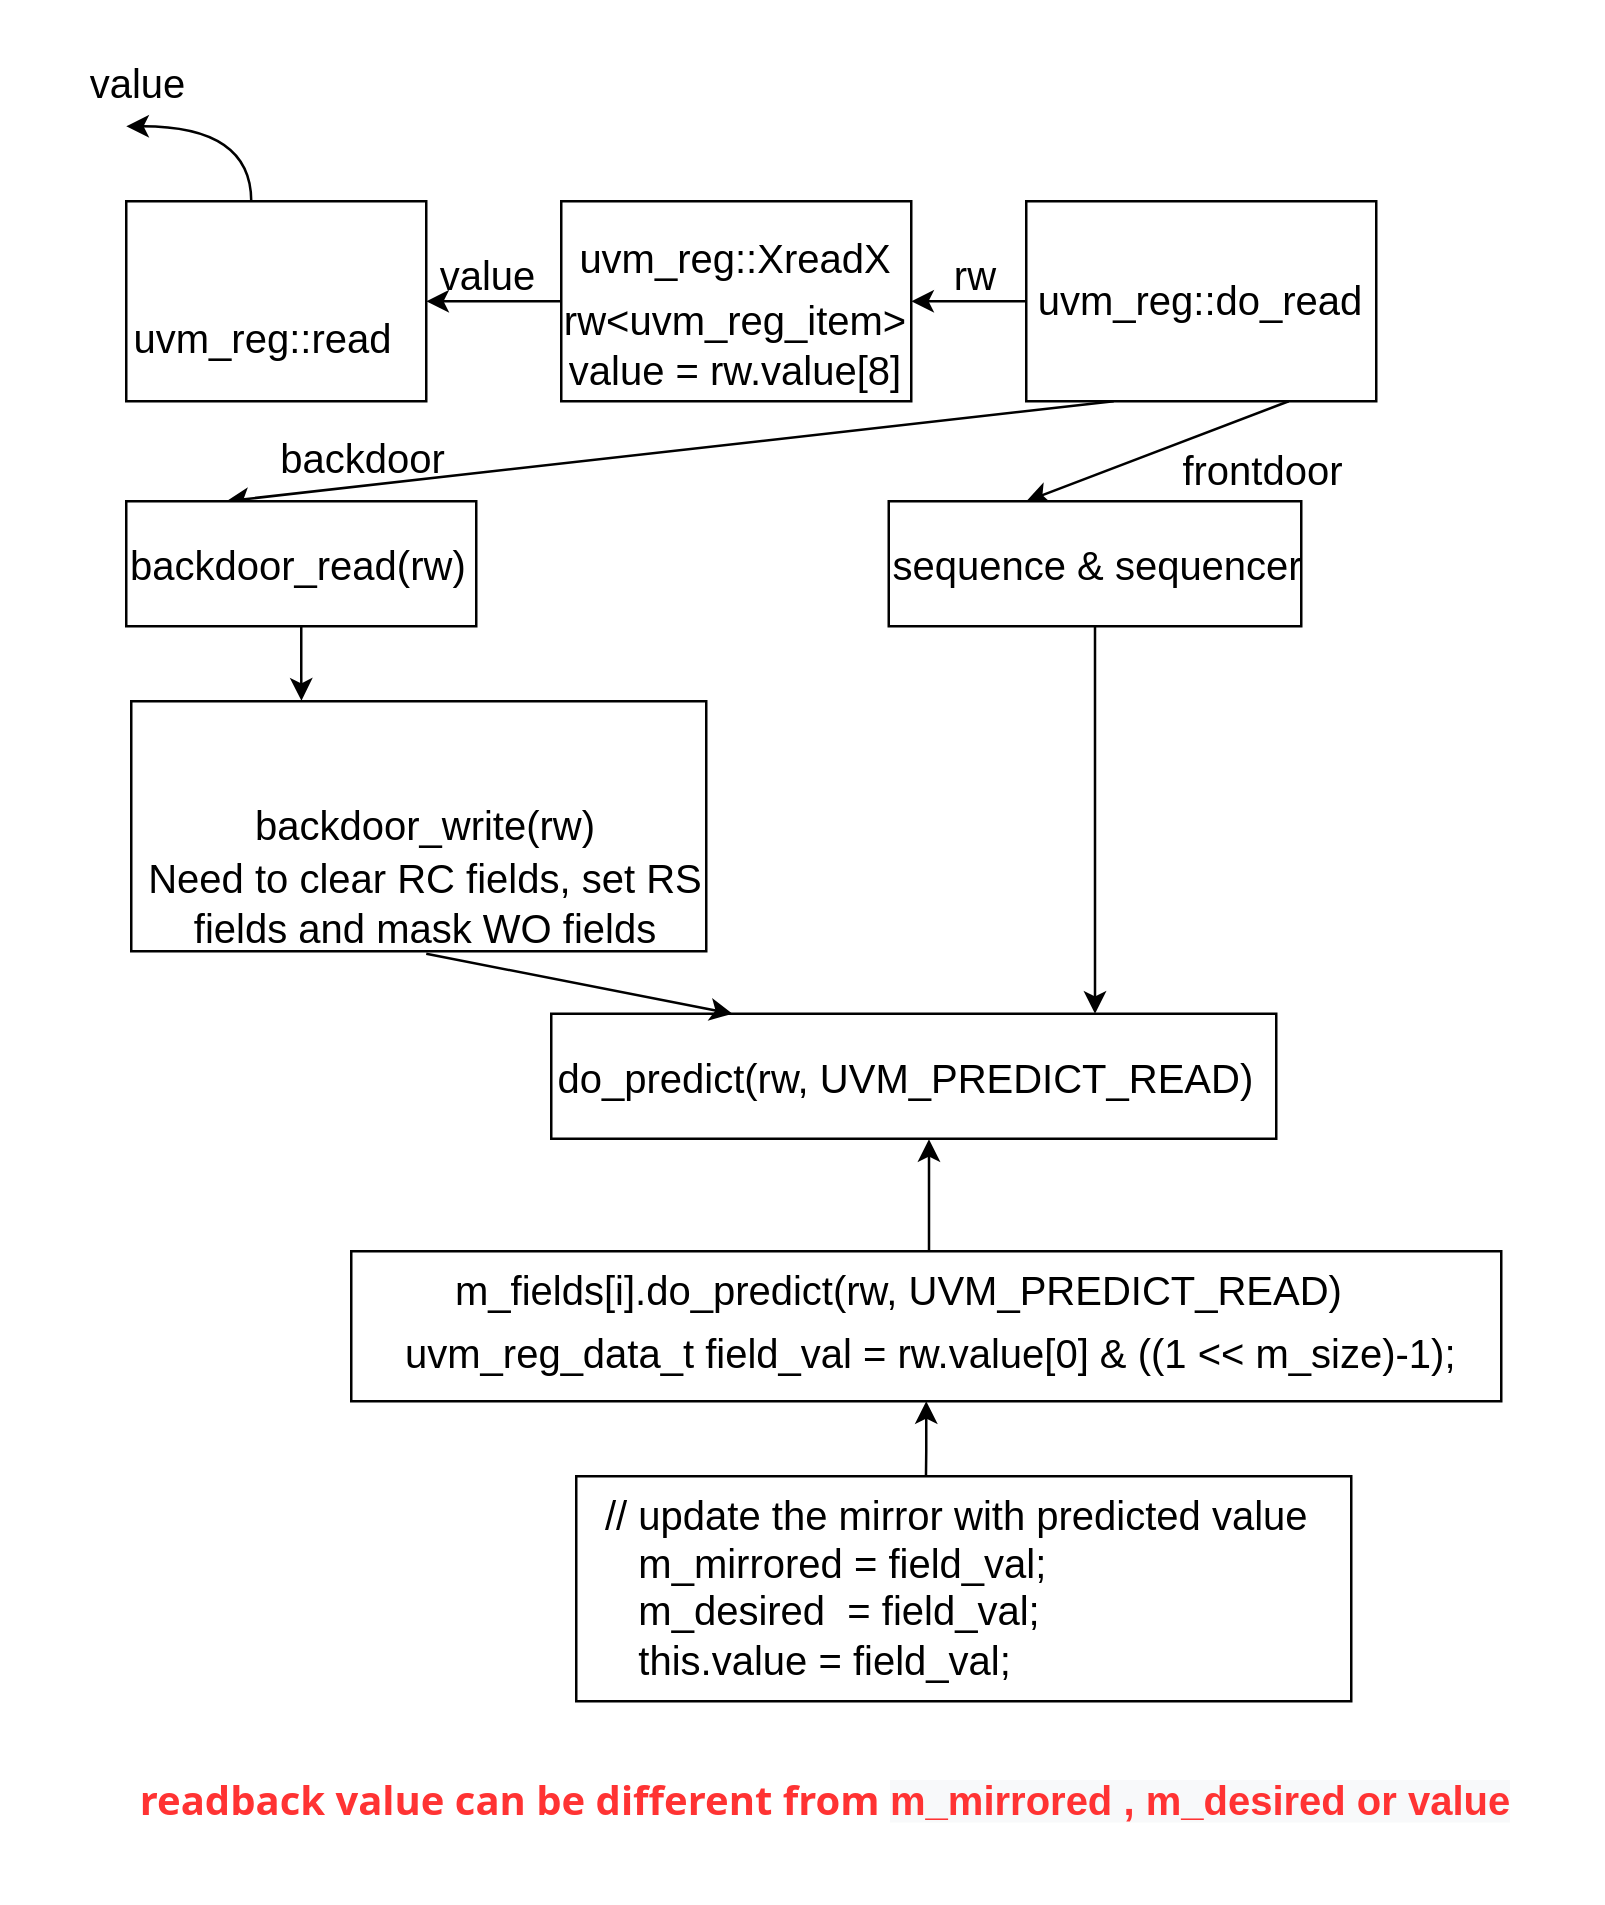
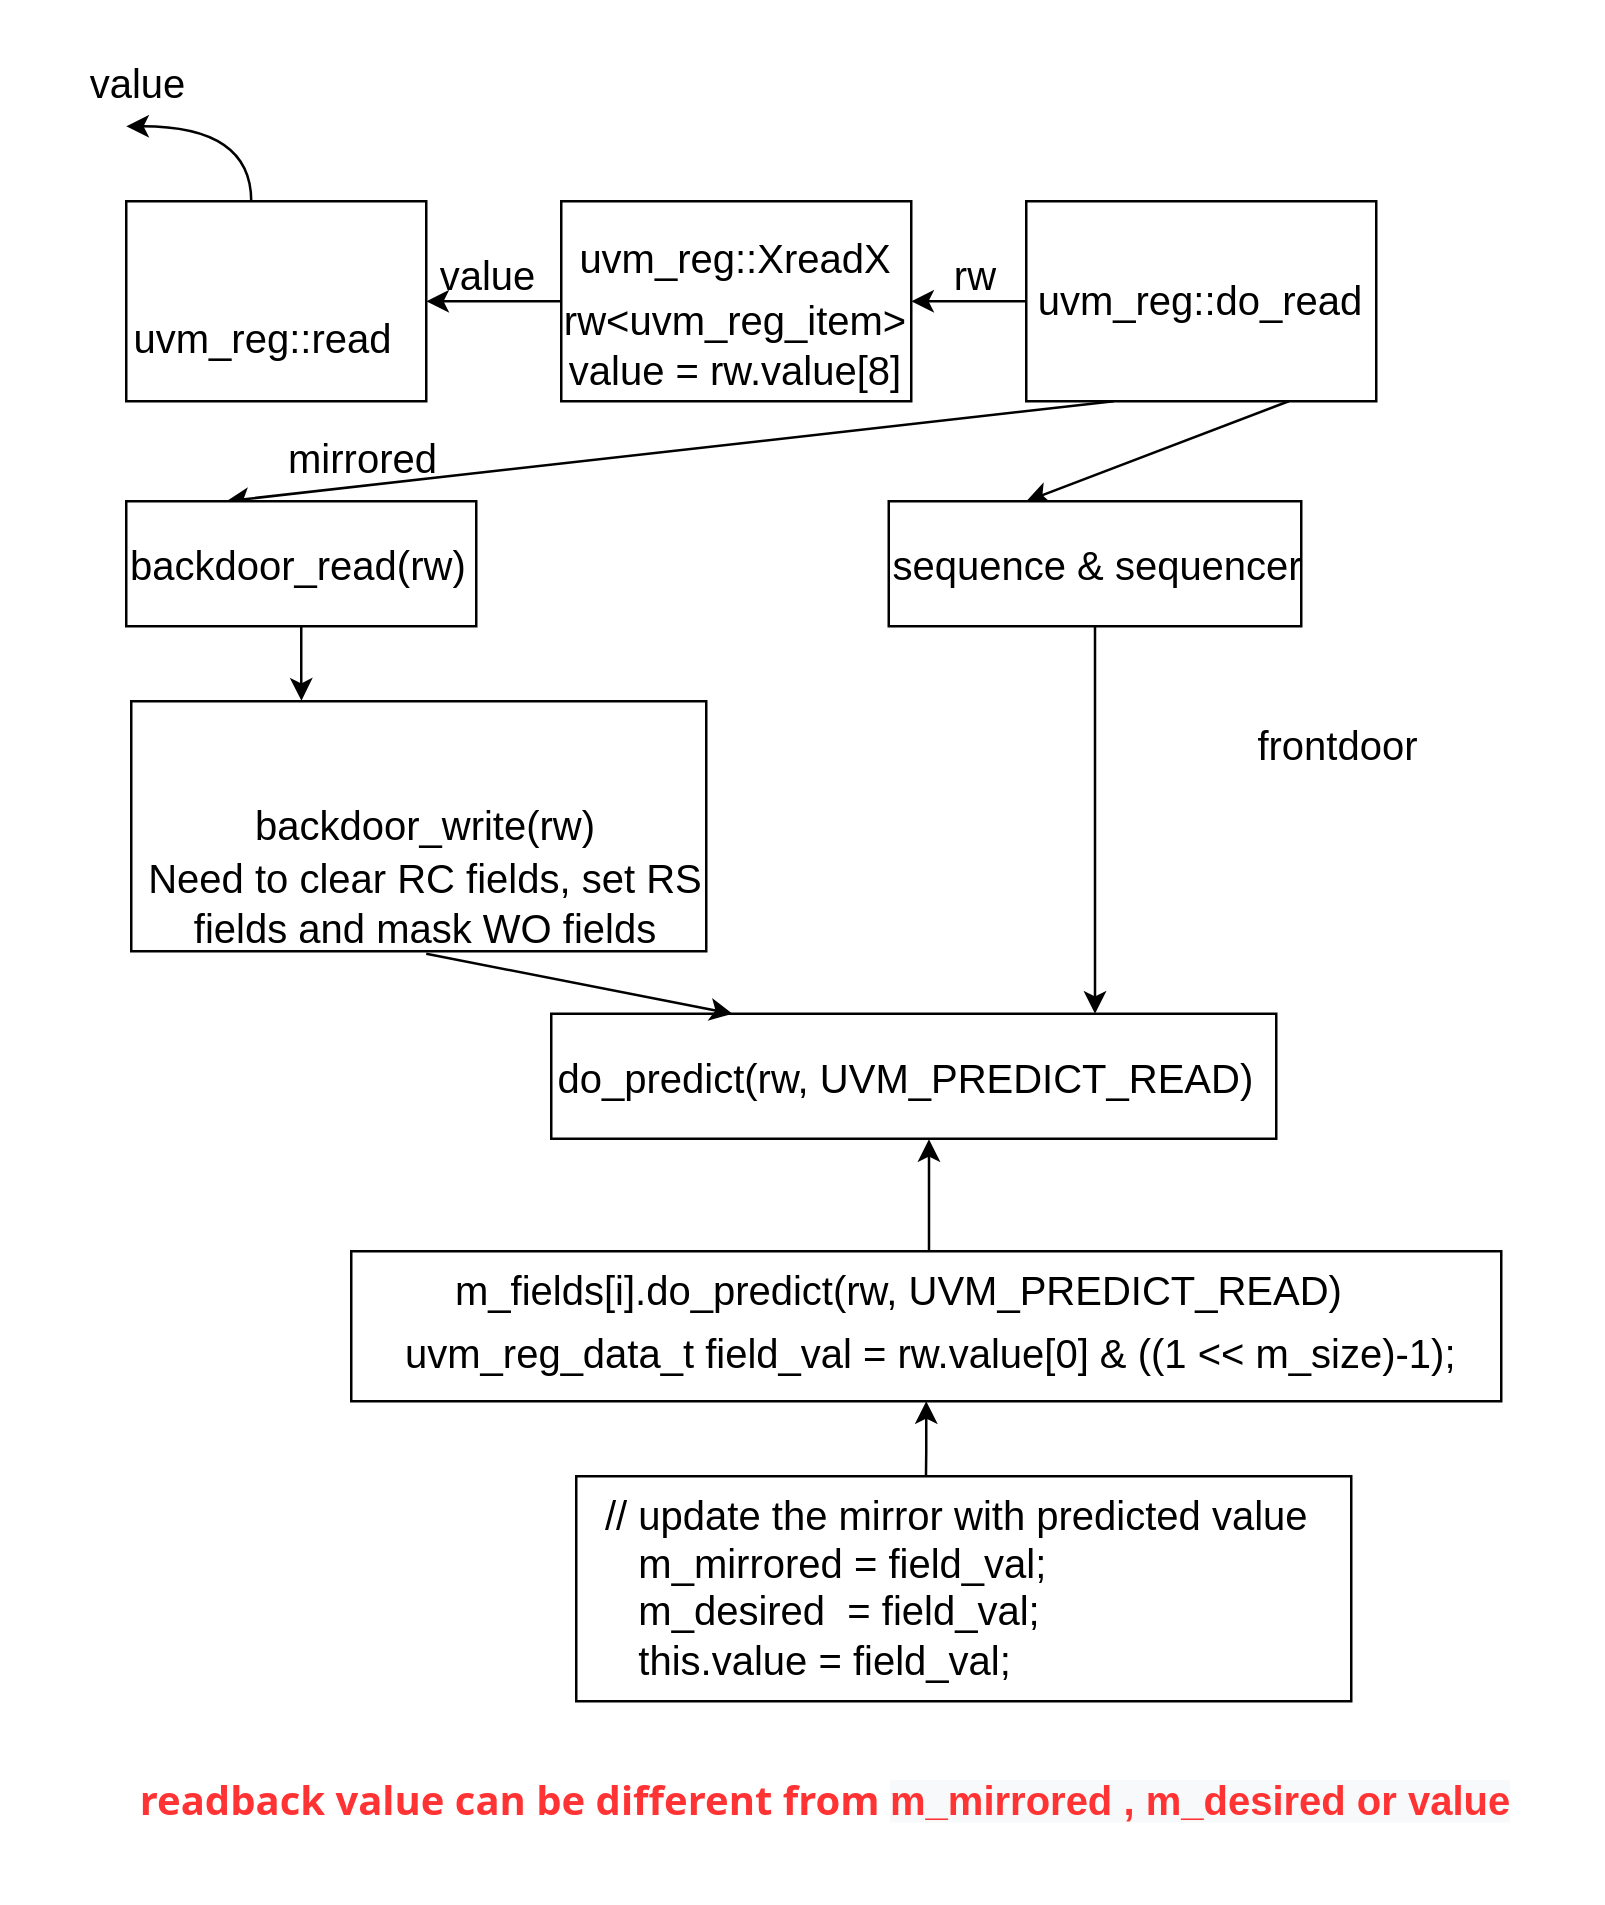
(364, 459) -> (364, 459)
(1264, 470) -> (1339, 745)
